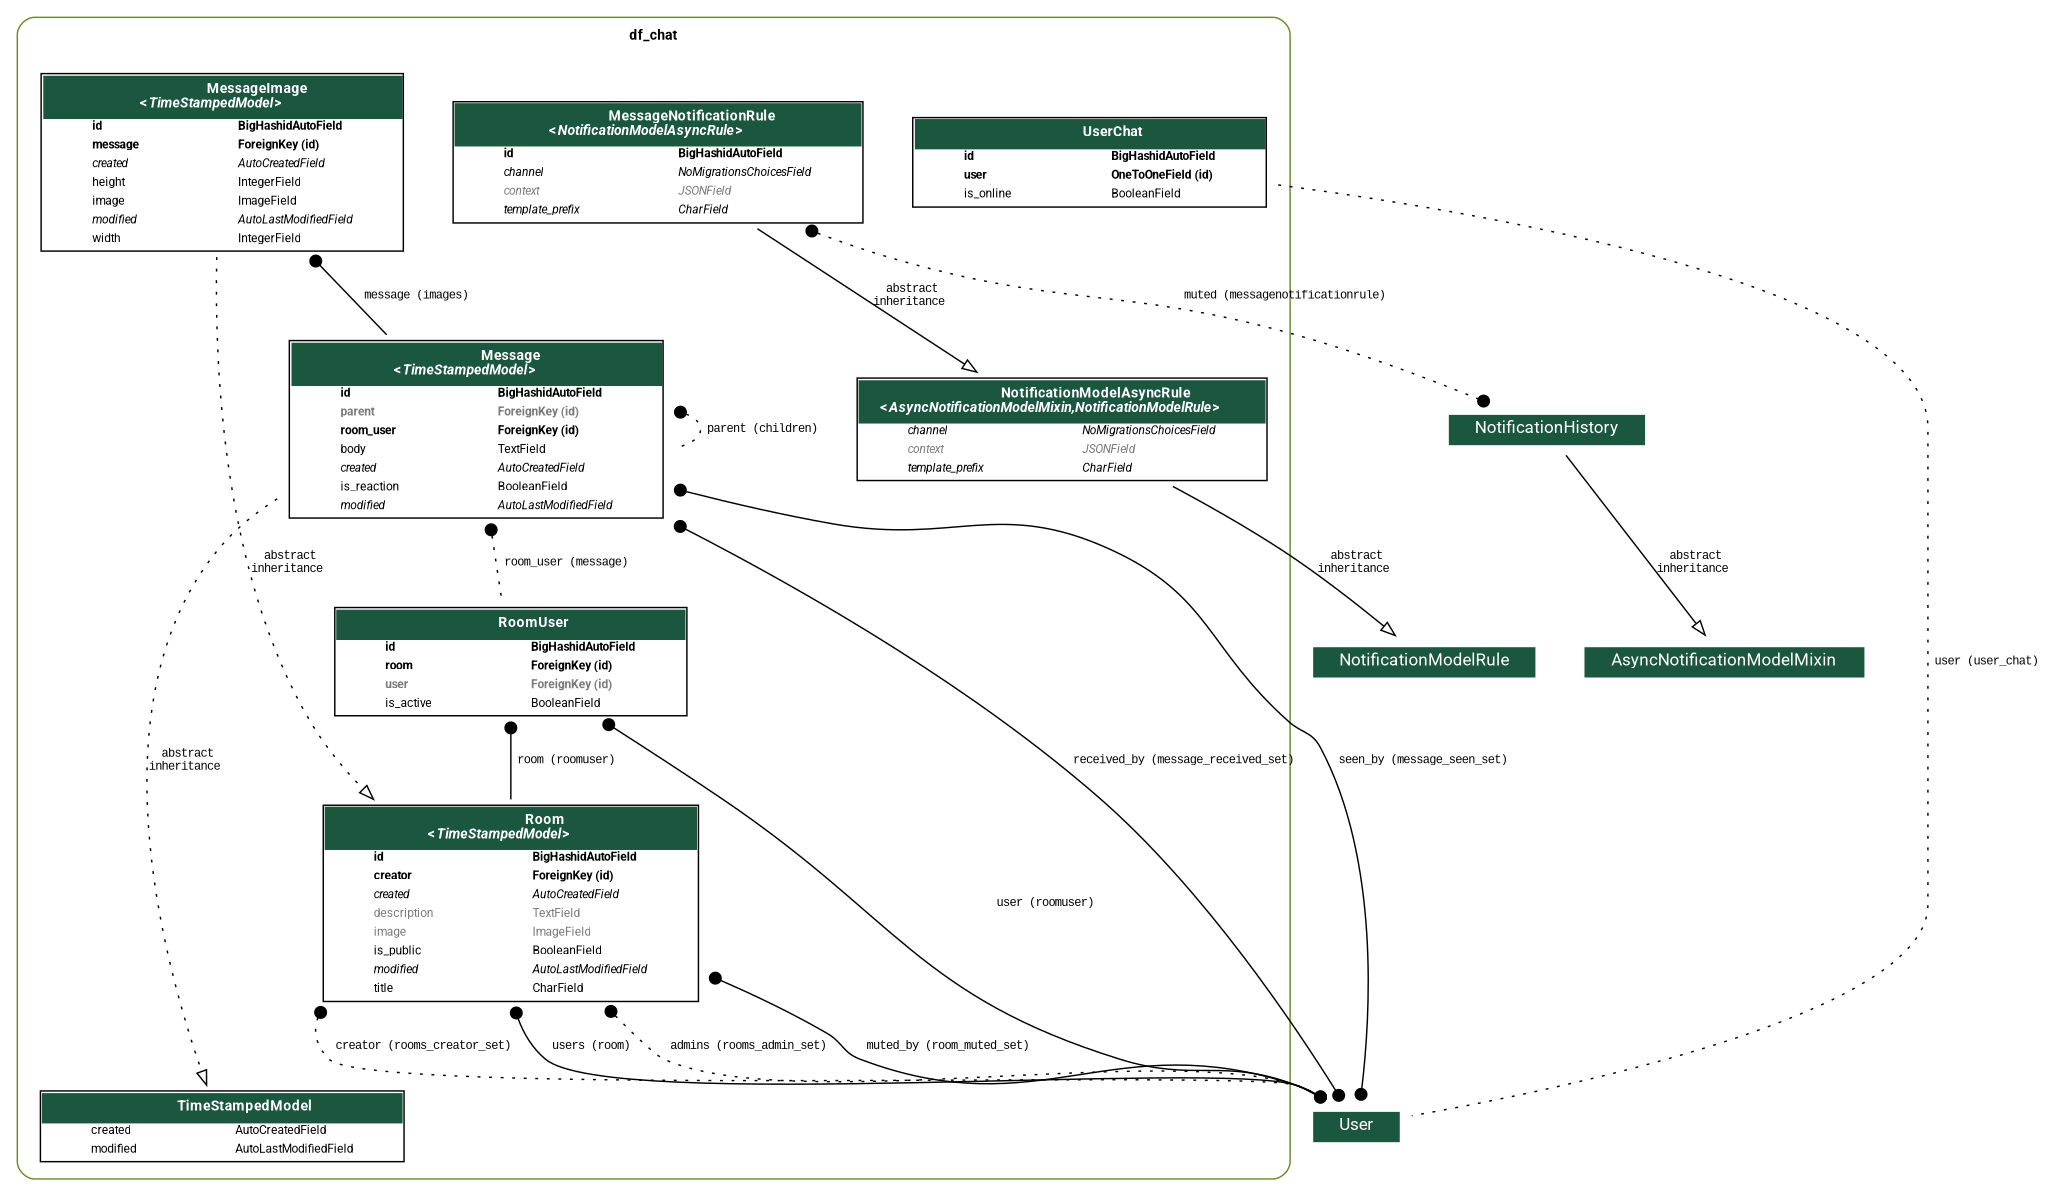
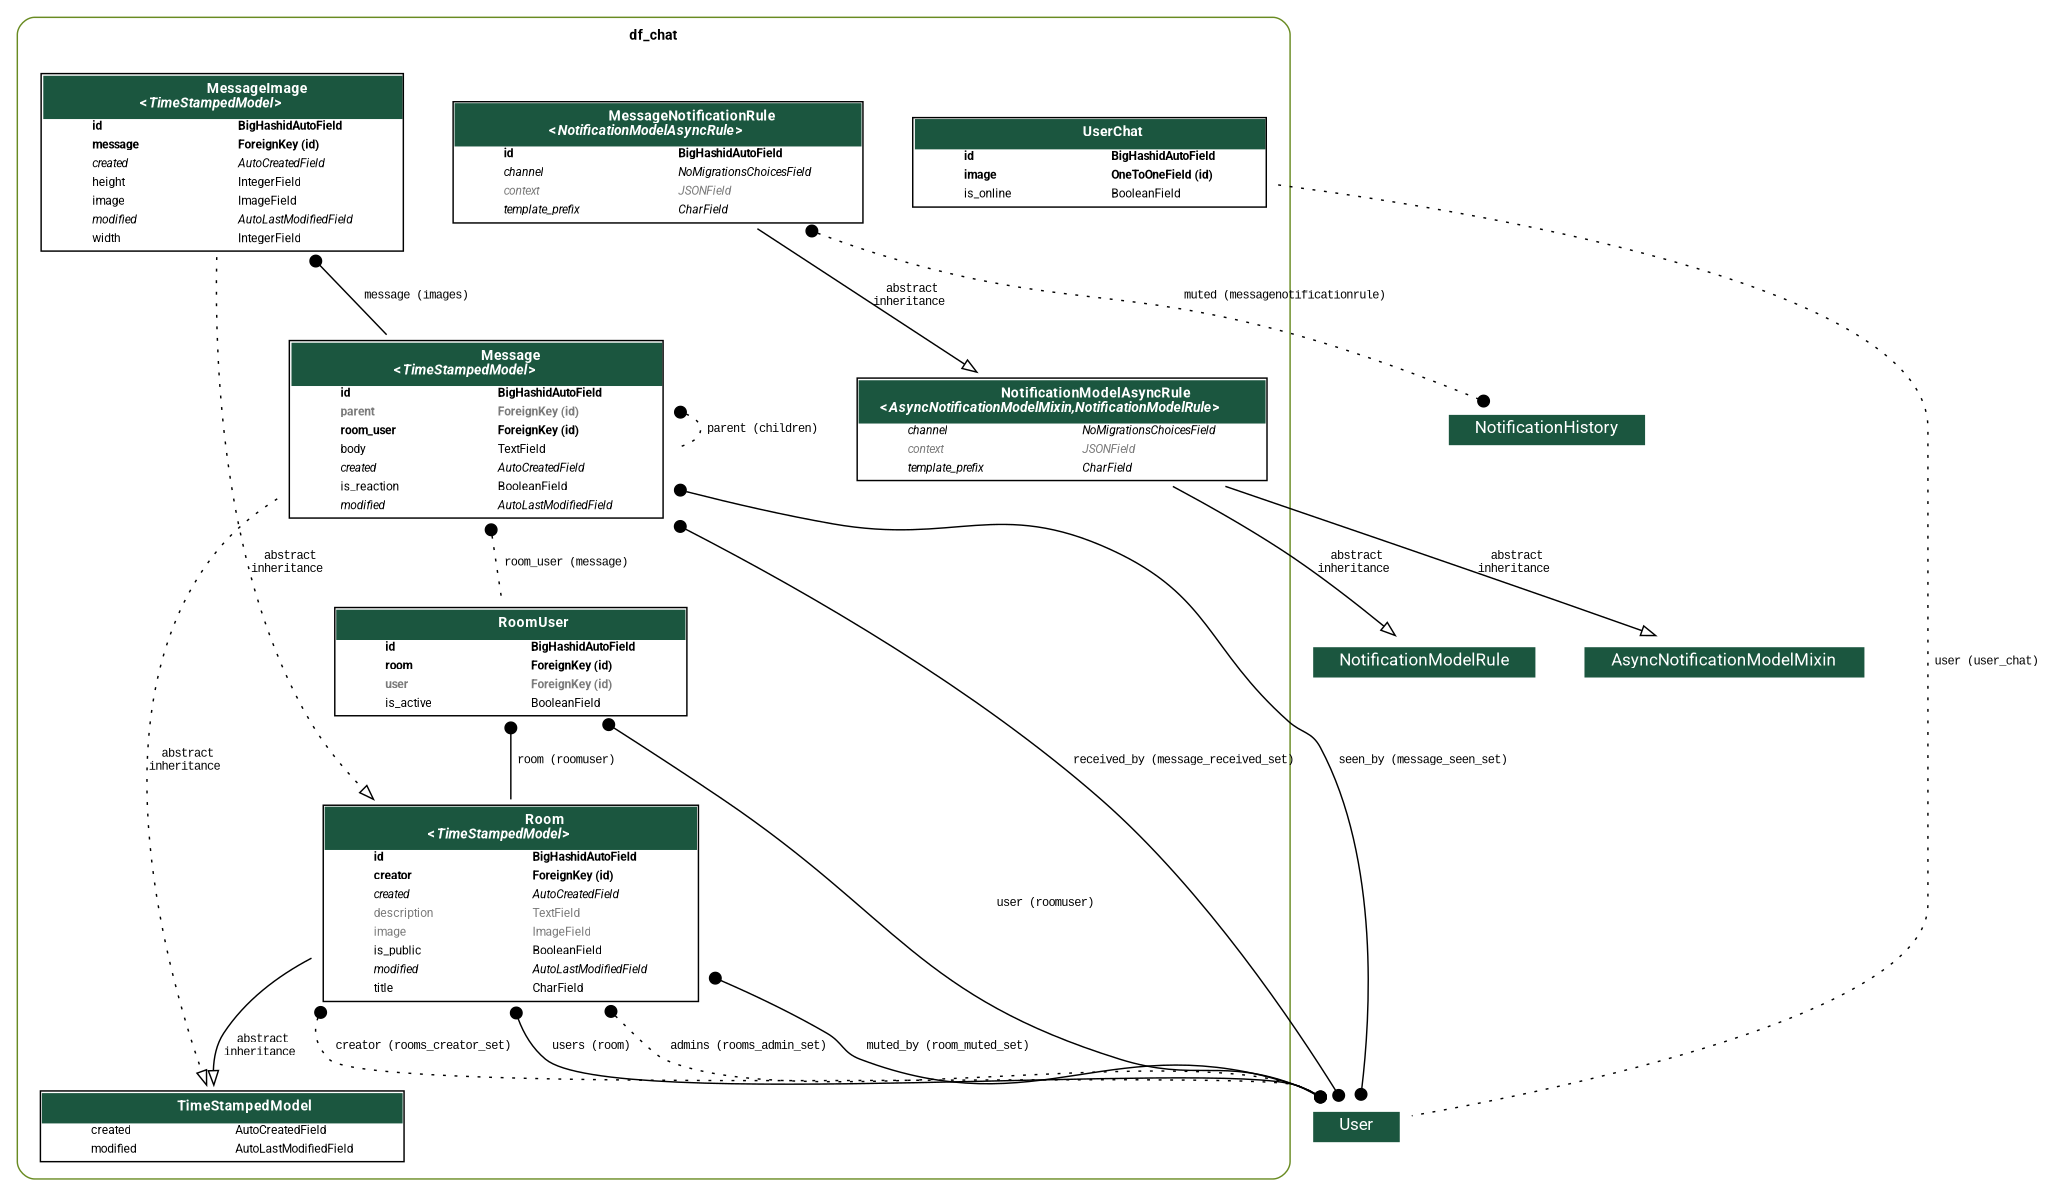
(976, 175) -> (981, 175)
(1631, 539) -> (1434, 558)
none -> (248, 1003)
